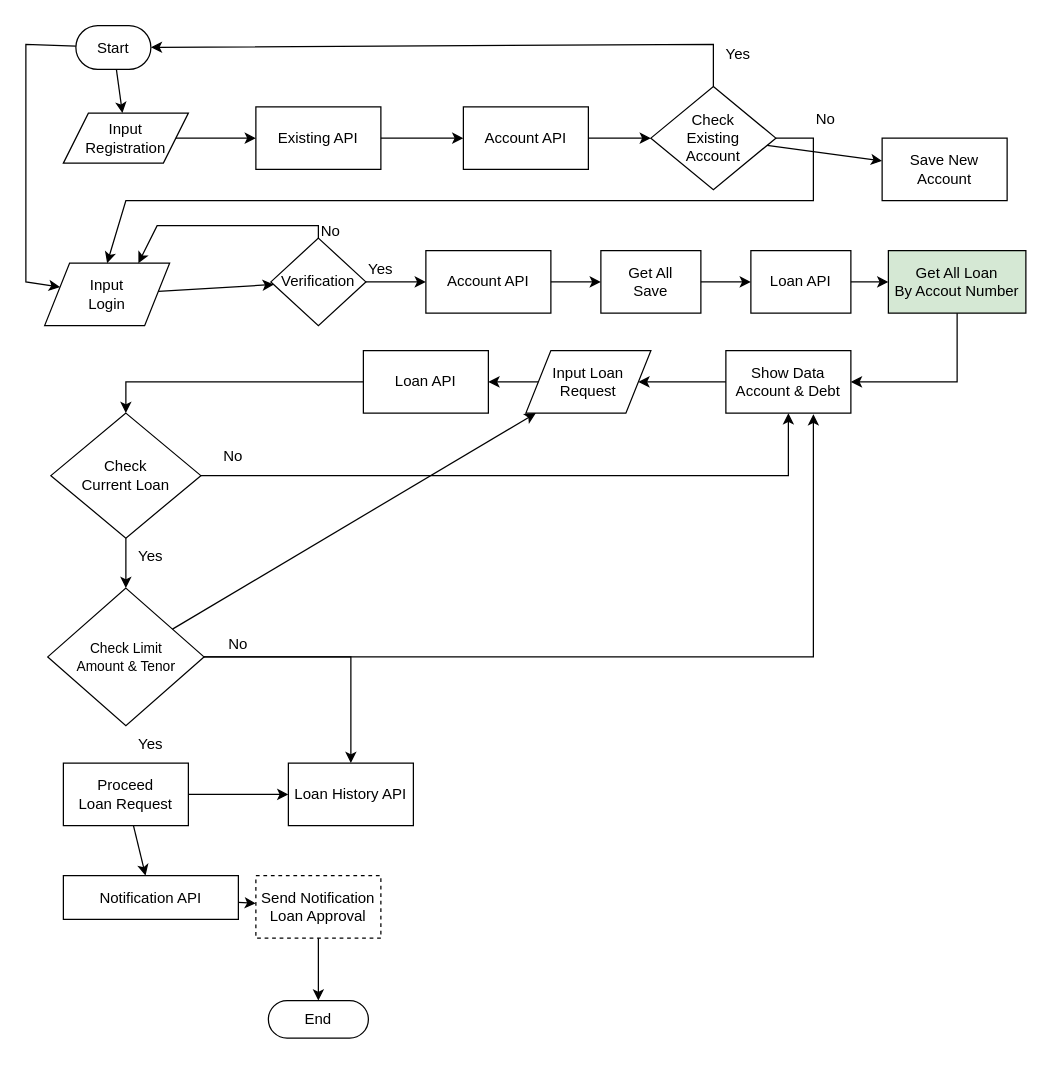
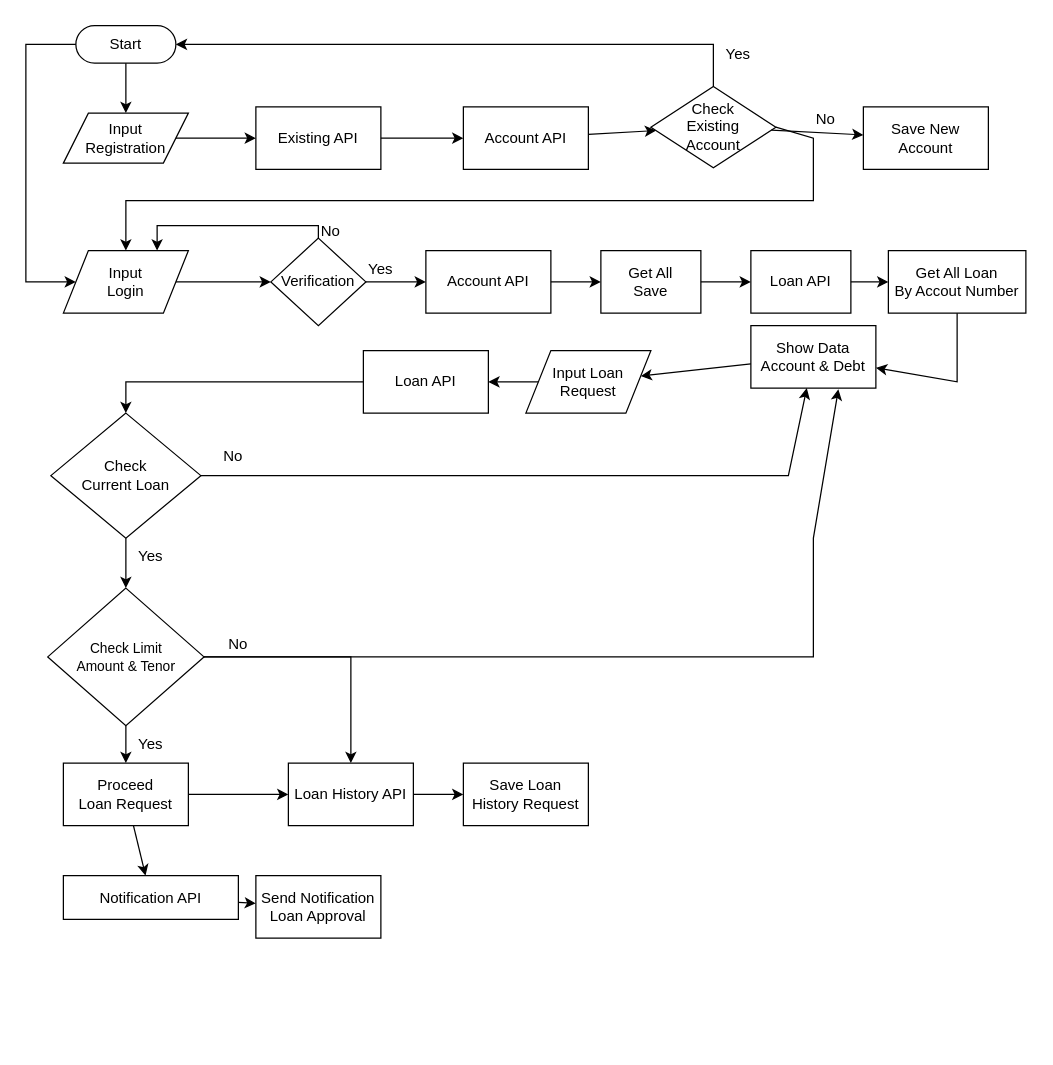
(113, 48) -> (126, 44)
(713, 138) -> (713, 127)
(944, 169) -> (926, 138)
(957, 282) -> (957, 282)
(107, 294) -> (126, 282)
(788, 382) -> (813, 357)
(300, 553) -> (126, 740)
none -> (434, 794)
none -> (526, 794)
(318, 907) -> (318, 907)
(318, 965) -> none
(318, 1019) -> none
